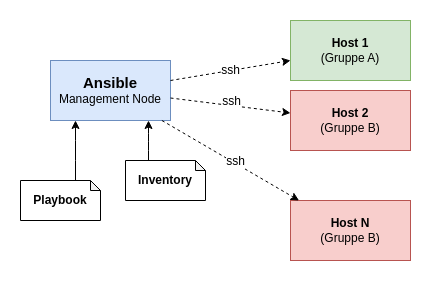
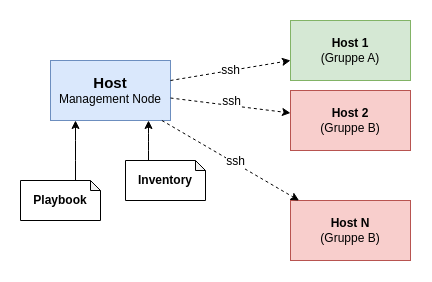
(111, 91) -> (111, 91)
